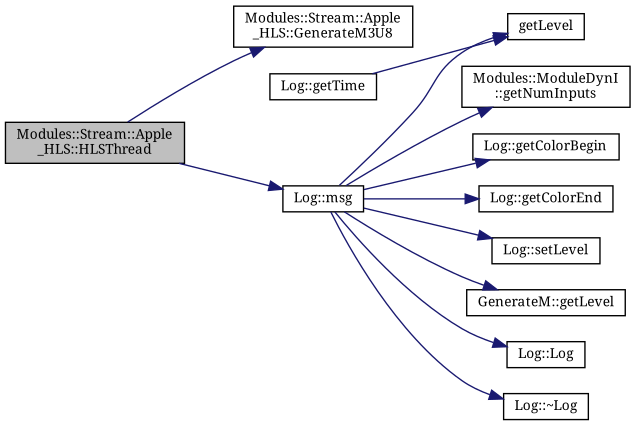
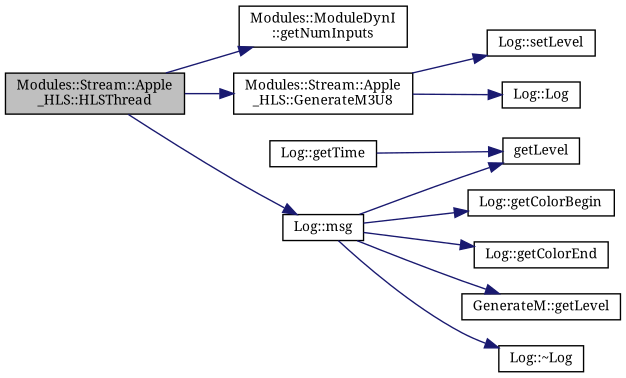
(412, 147) -> (203, 62)
(421, 222) -> (443, 66)
(406, 287) -> (450, 94)
